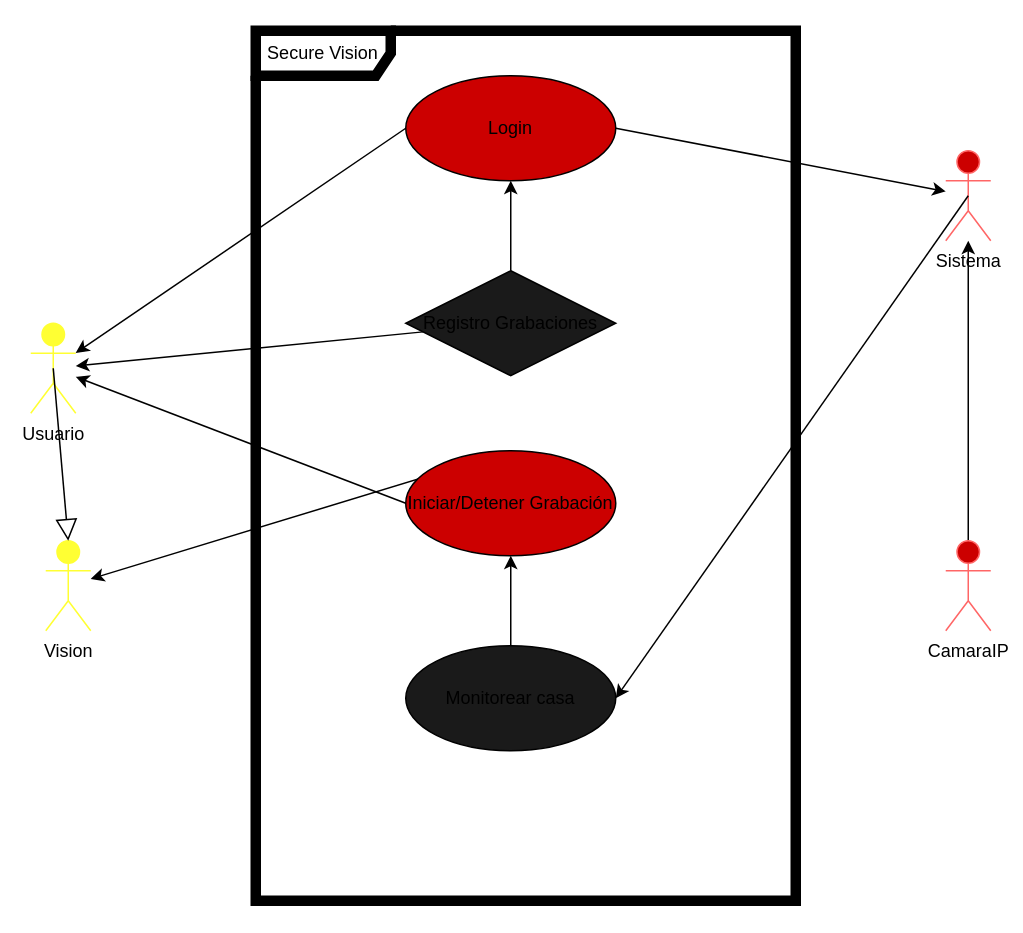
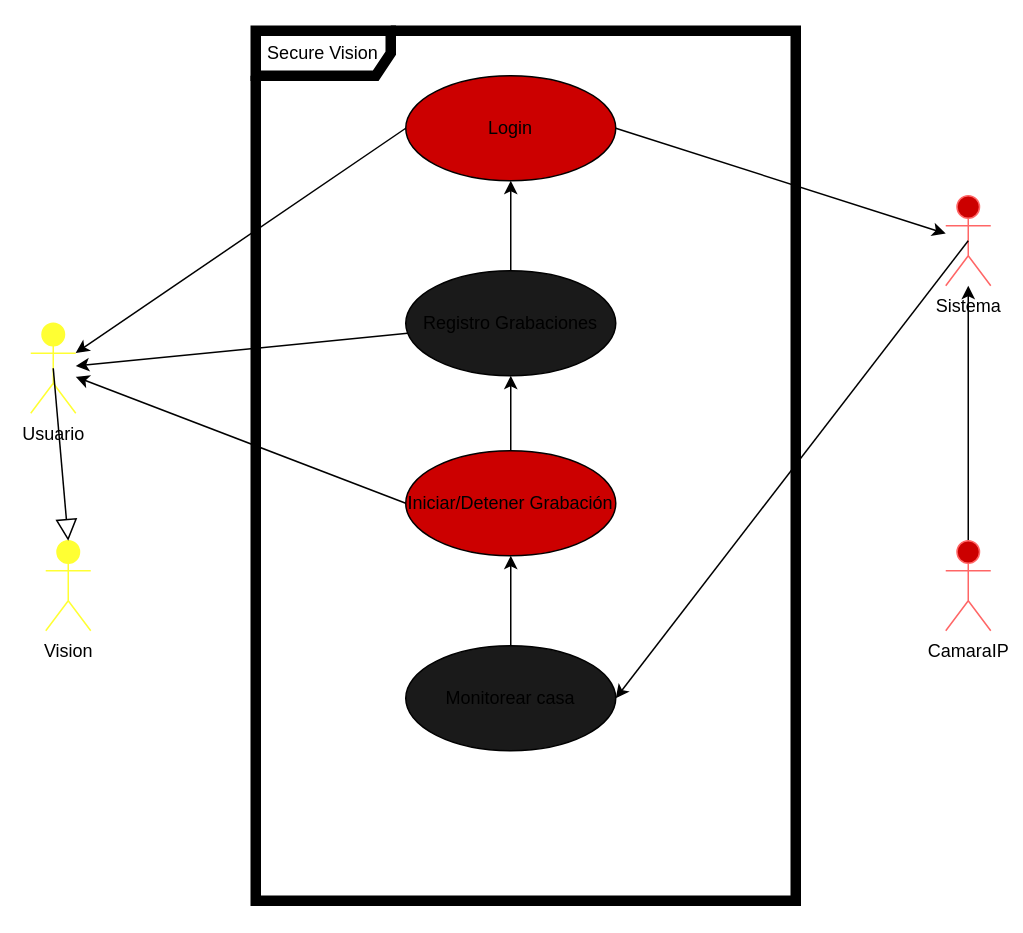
(968, 196) -> (968, 241)
(511, 323) -> (511, 323)
(338, 503) -> (511, 419)
